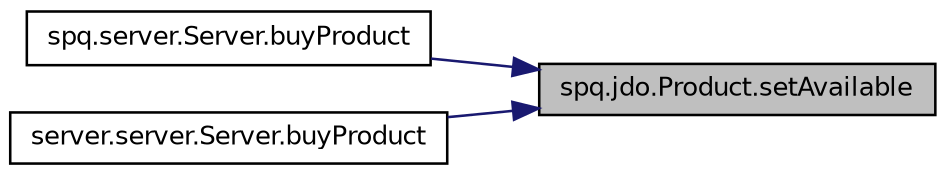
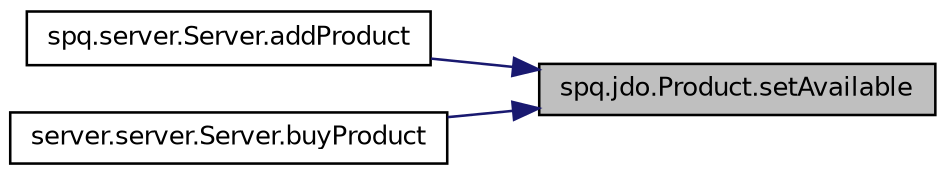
(229, 38) -> (229, 38)
